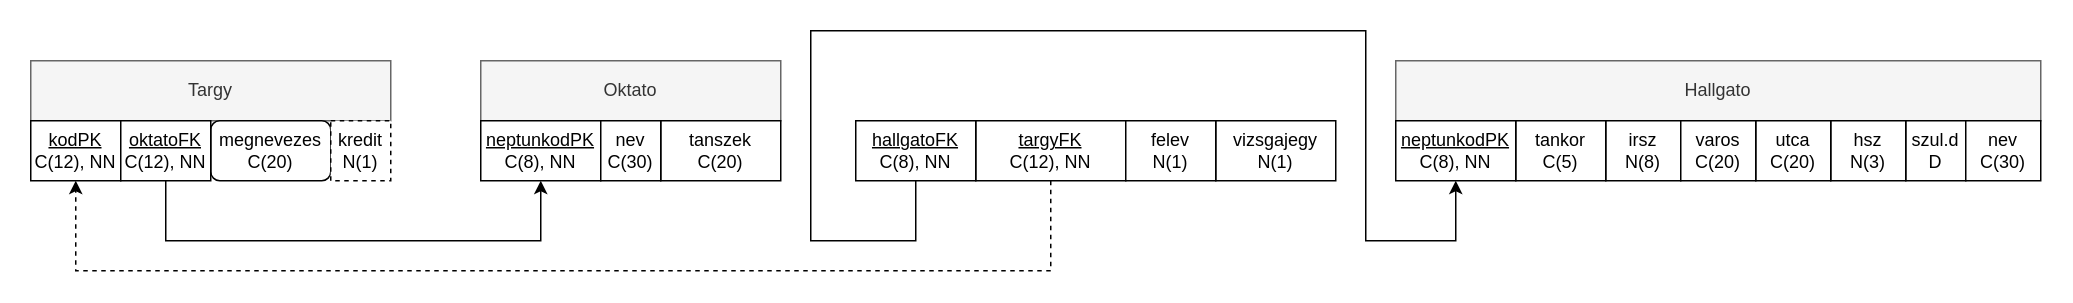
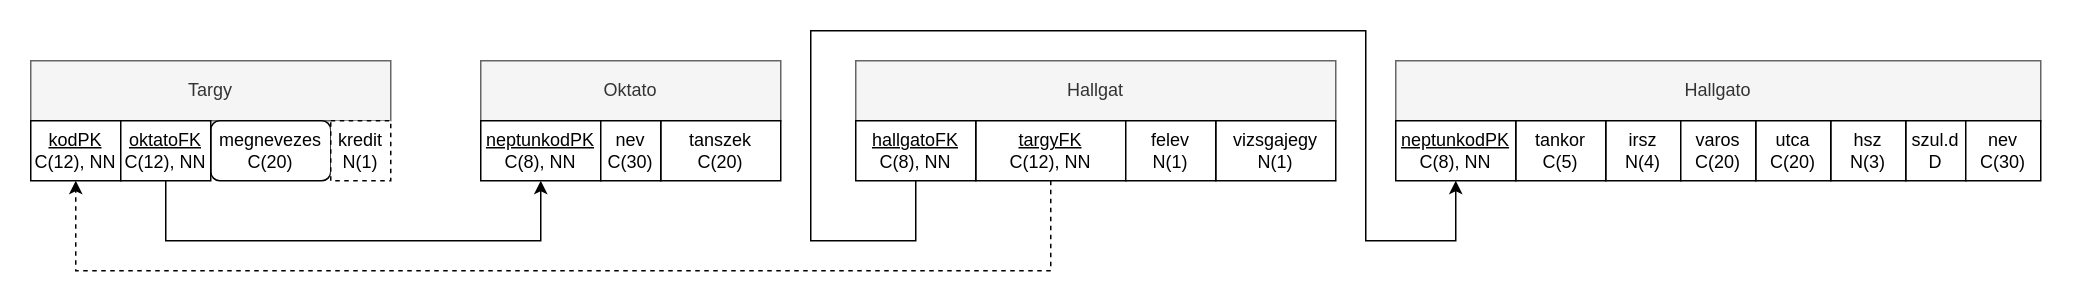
none -> (1096, 91)
(1643, 151) -> (1643, 151)
